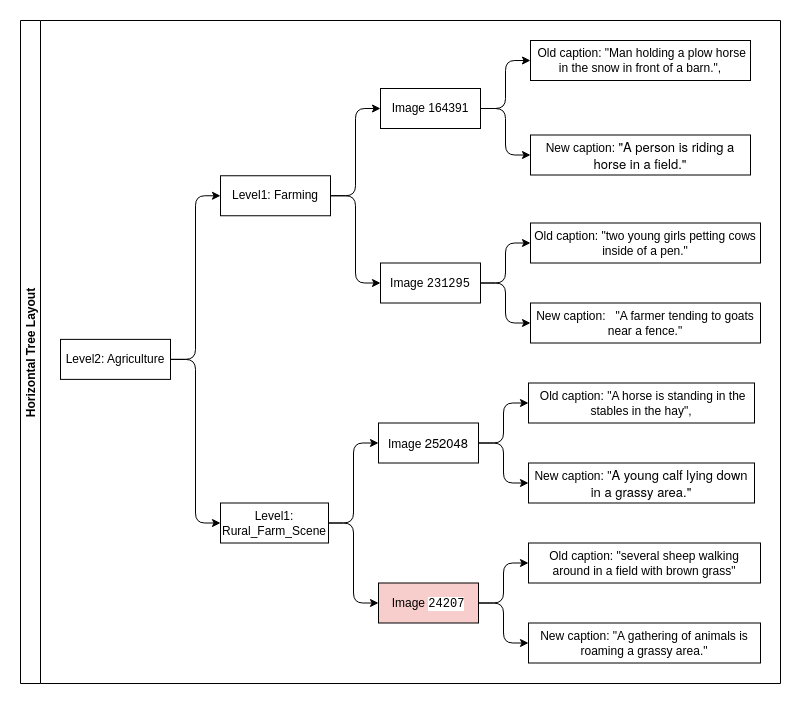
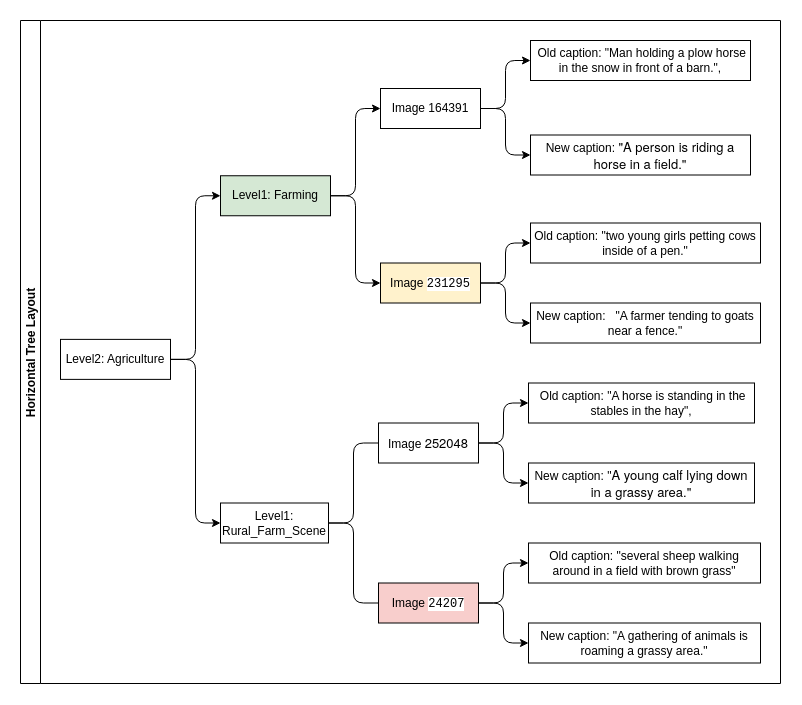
(276, 196) -> (276, 196)
(431, 283) -> (431, 283)
(370, 443) -> (372, 443)
(370, 603) -> (372, 603)
